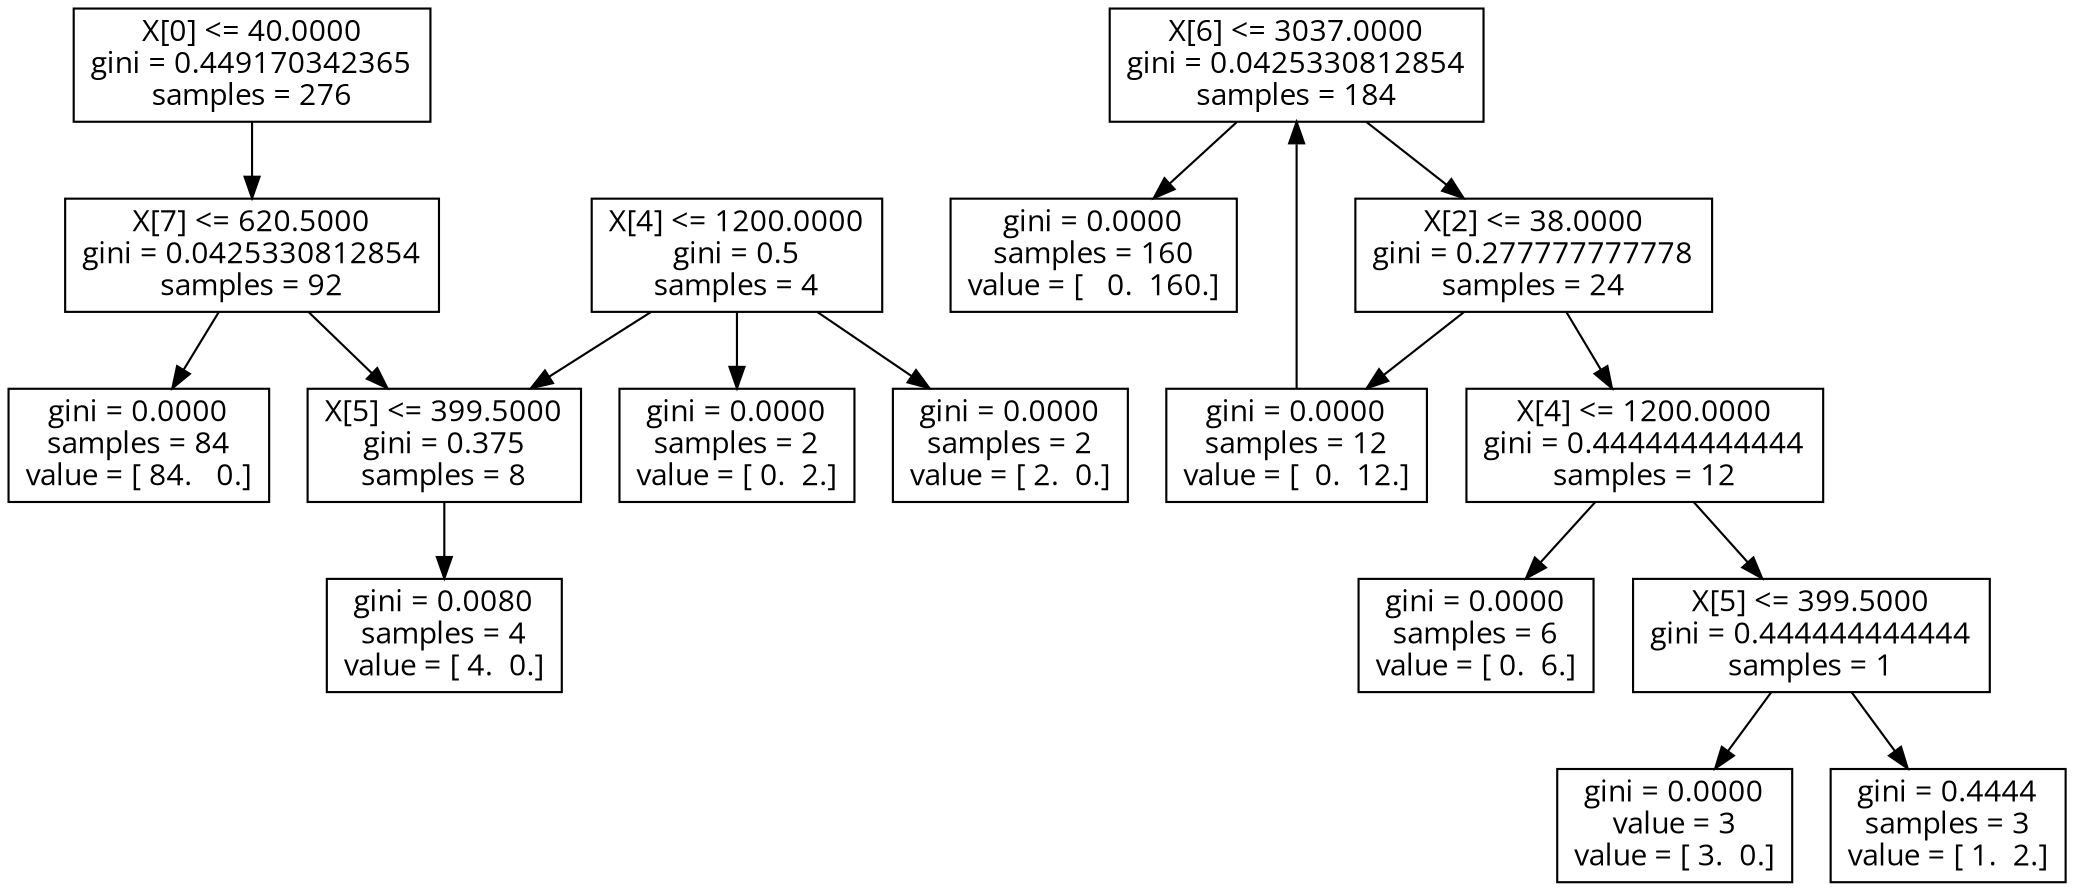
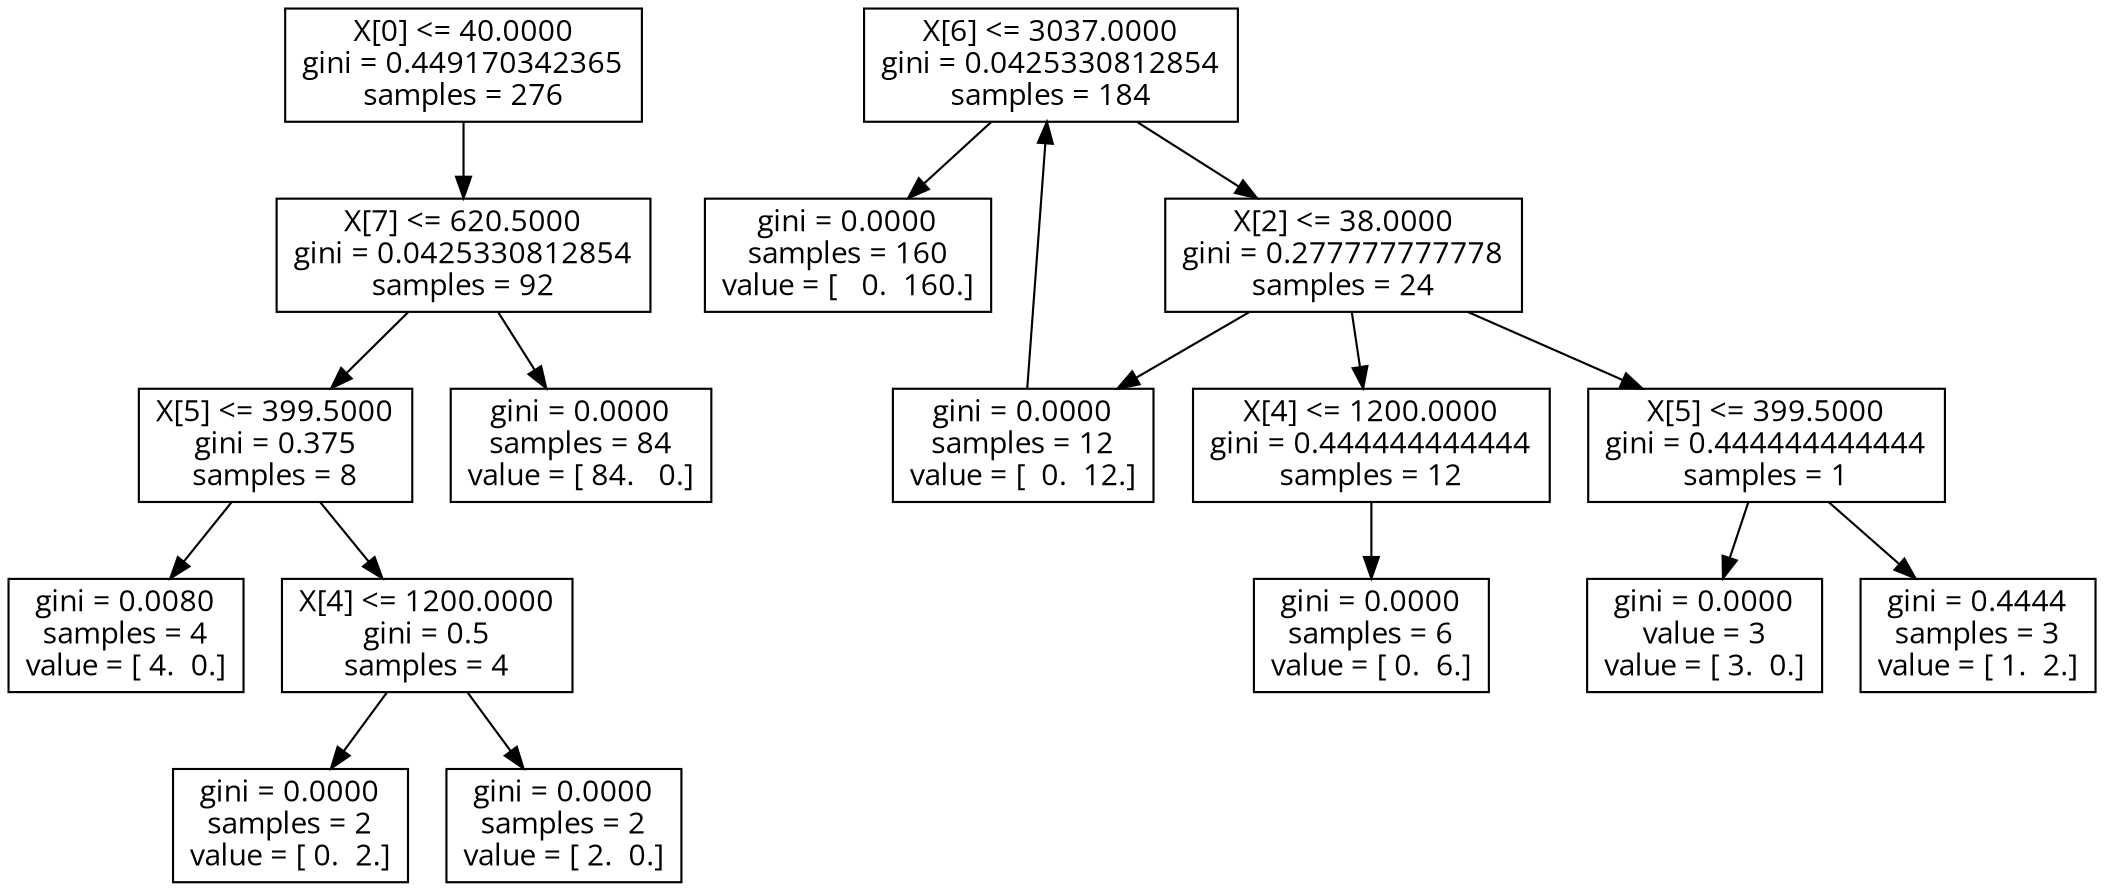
(600, 344) -> (344, 532)
(1721, 532) -> (1545, 346)
